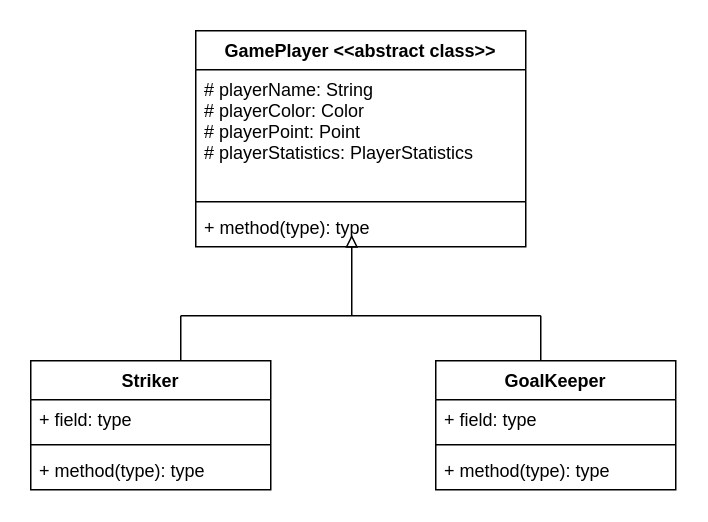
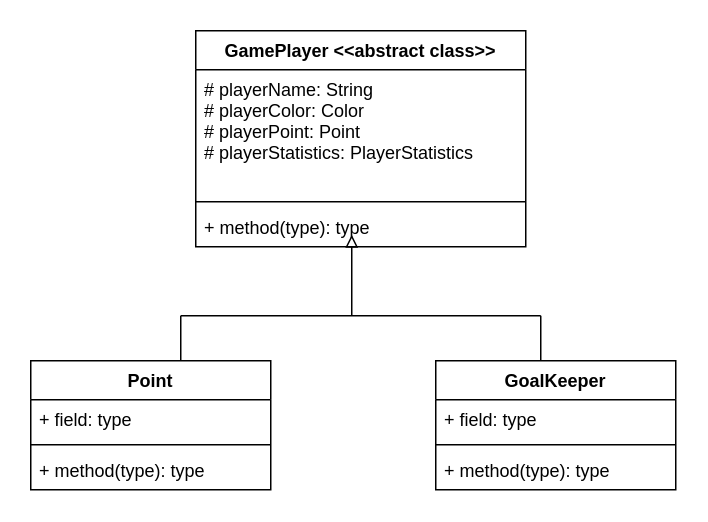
(150, 381) -> (150, 381)
